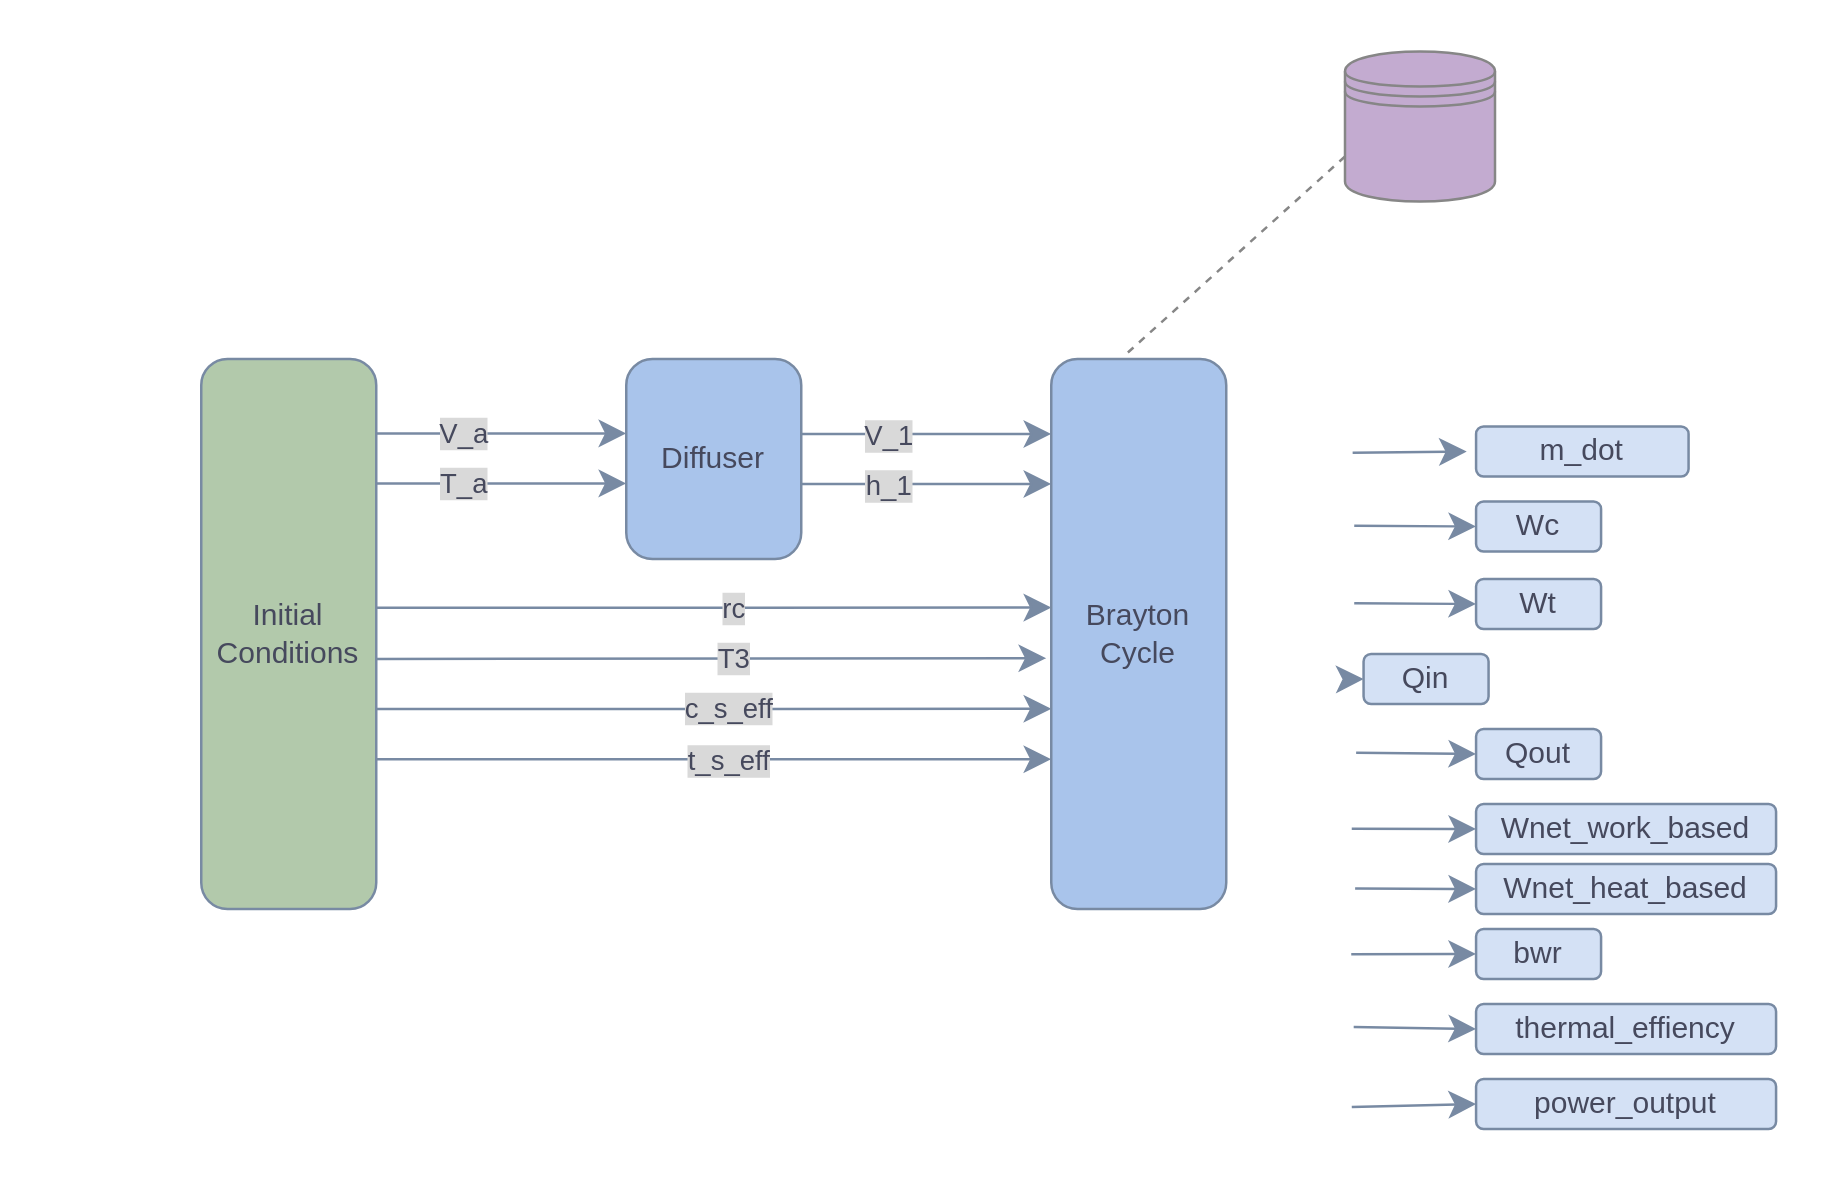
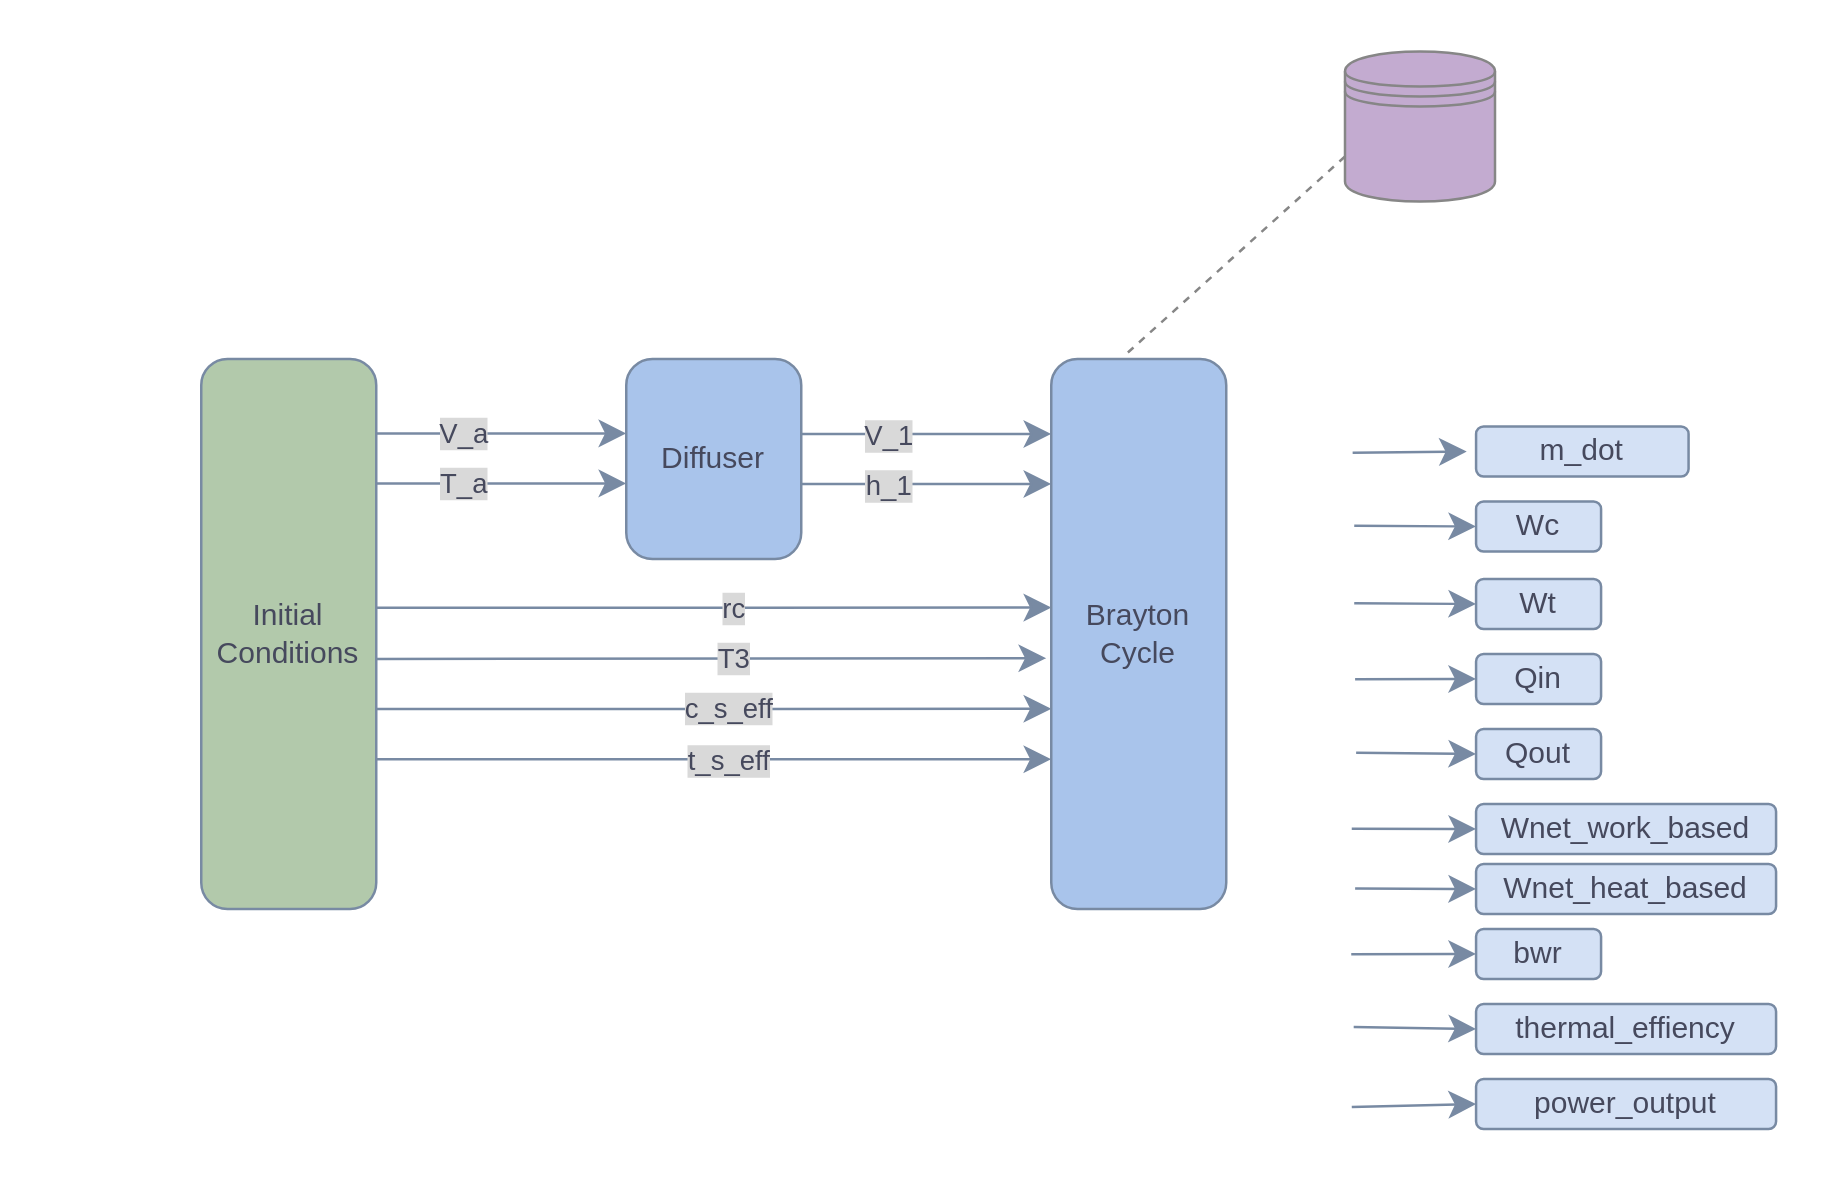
(1426, 679) -> (1539, 679)
